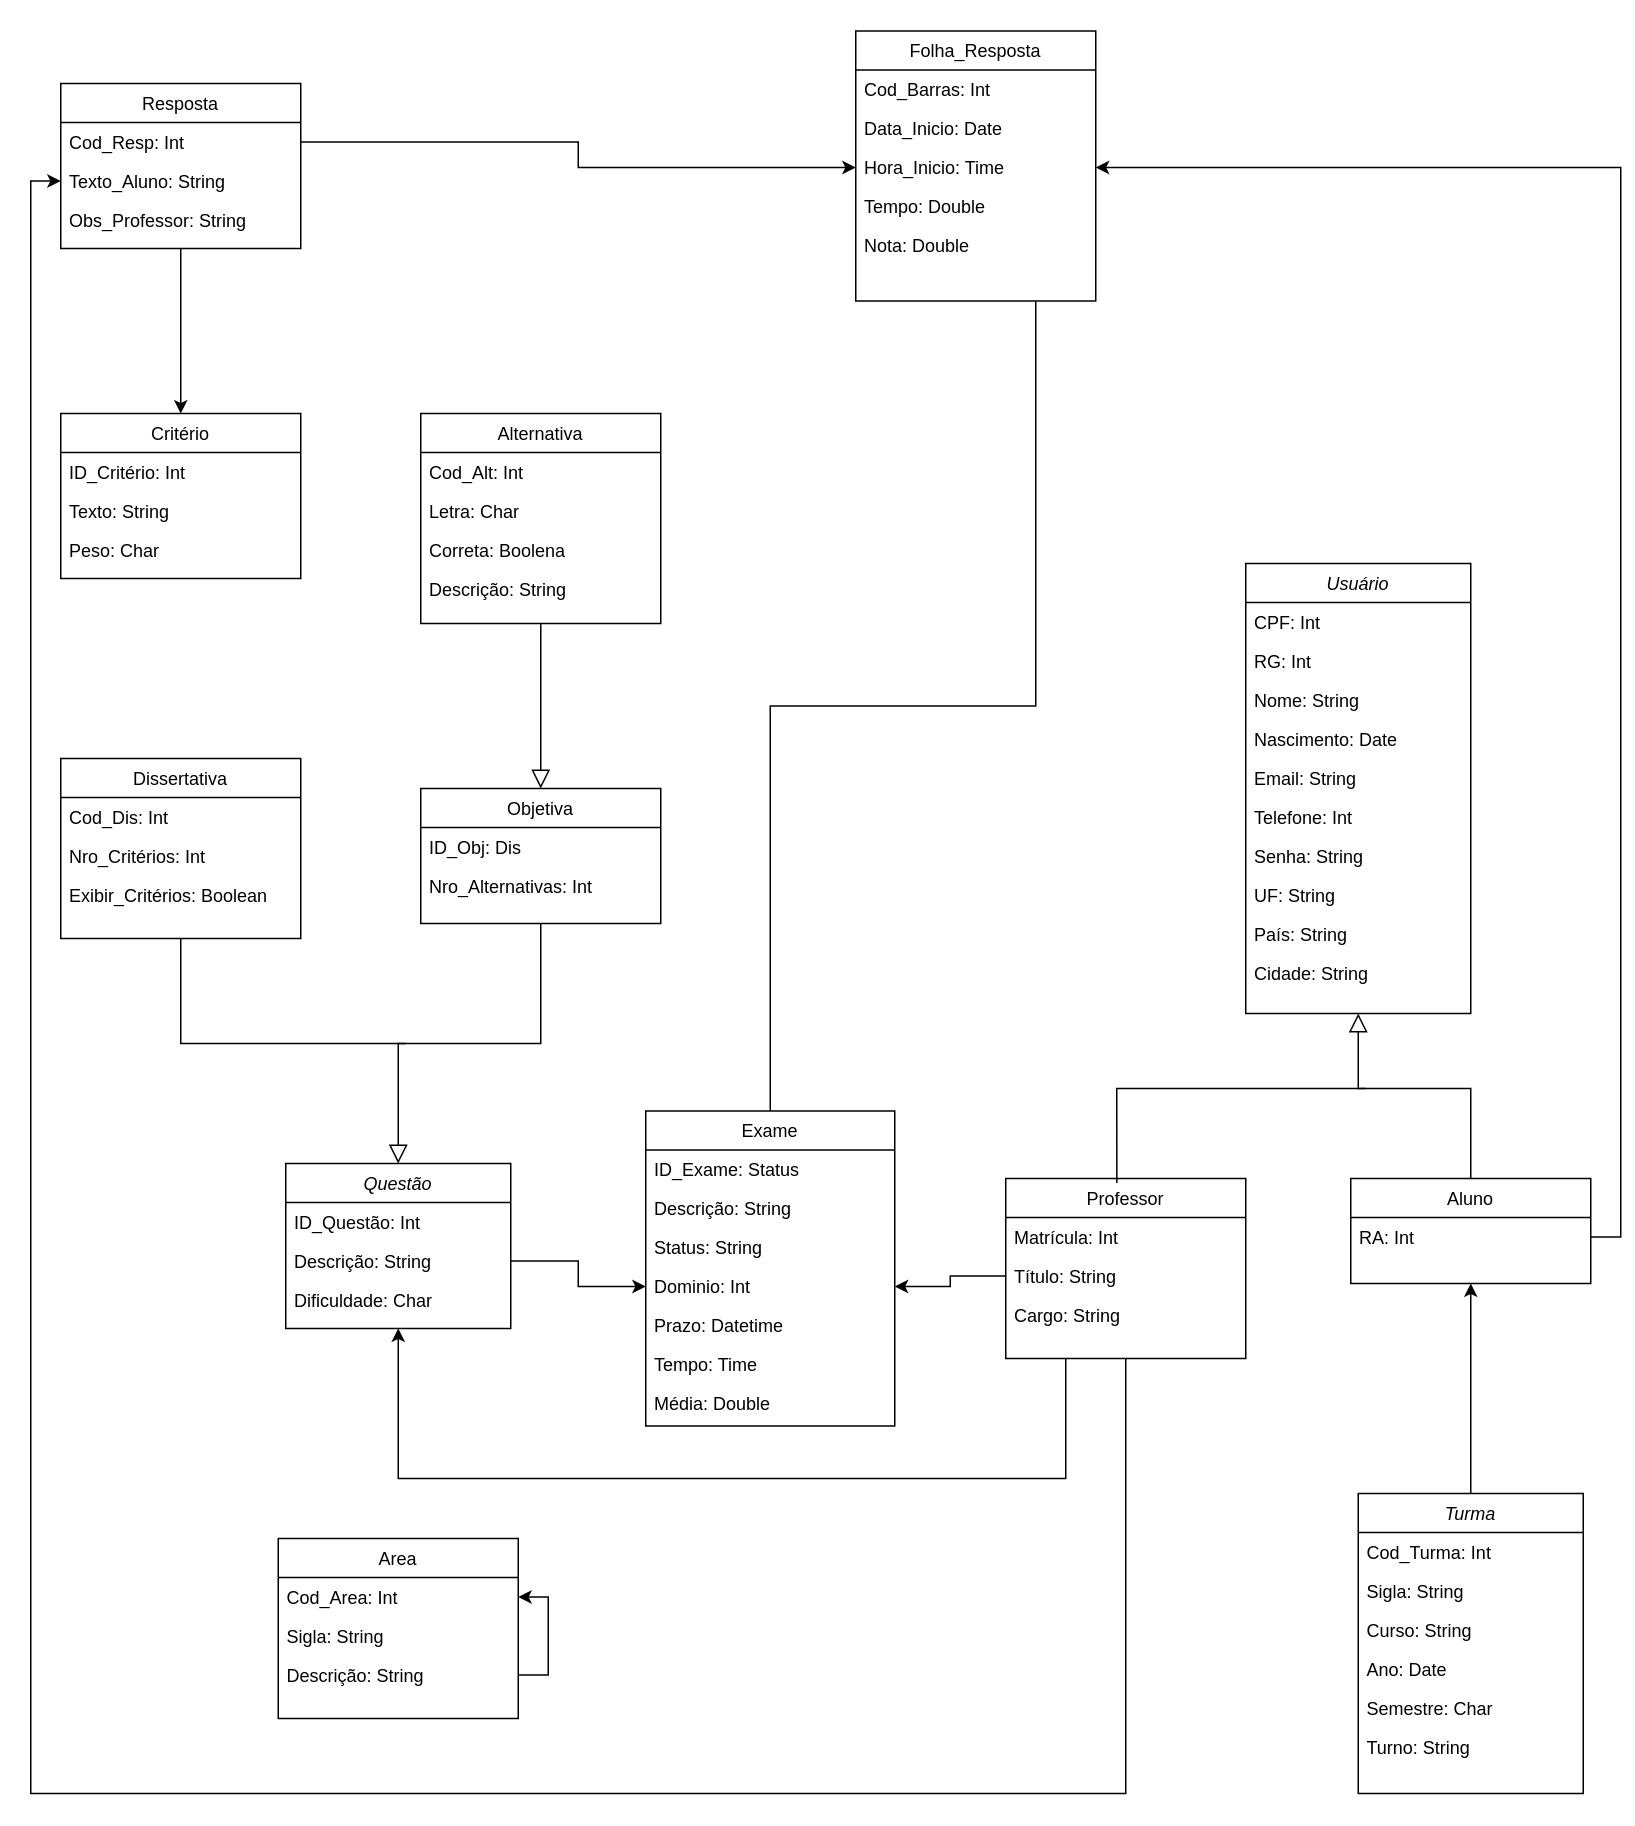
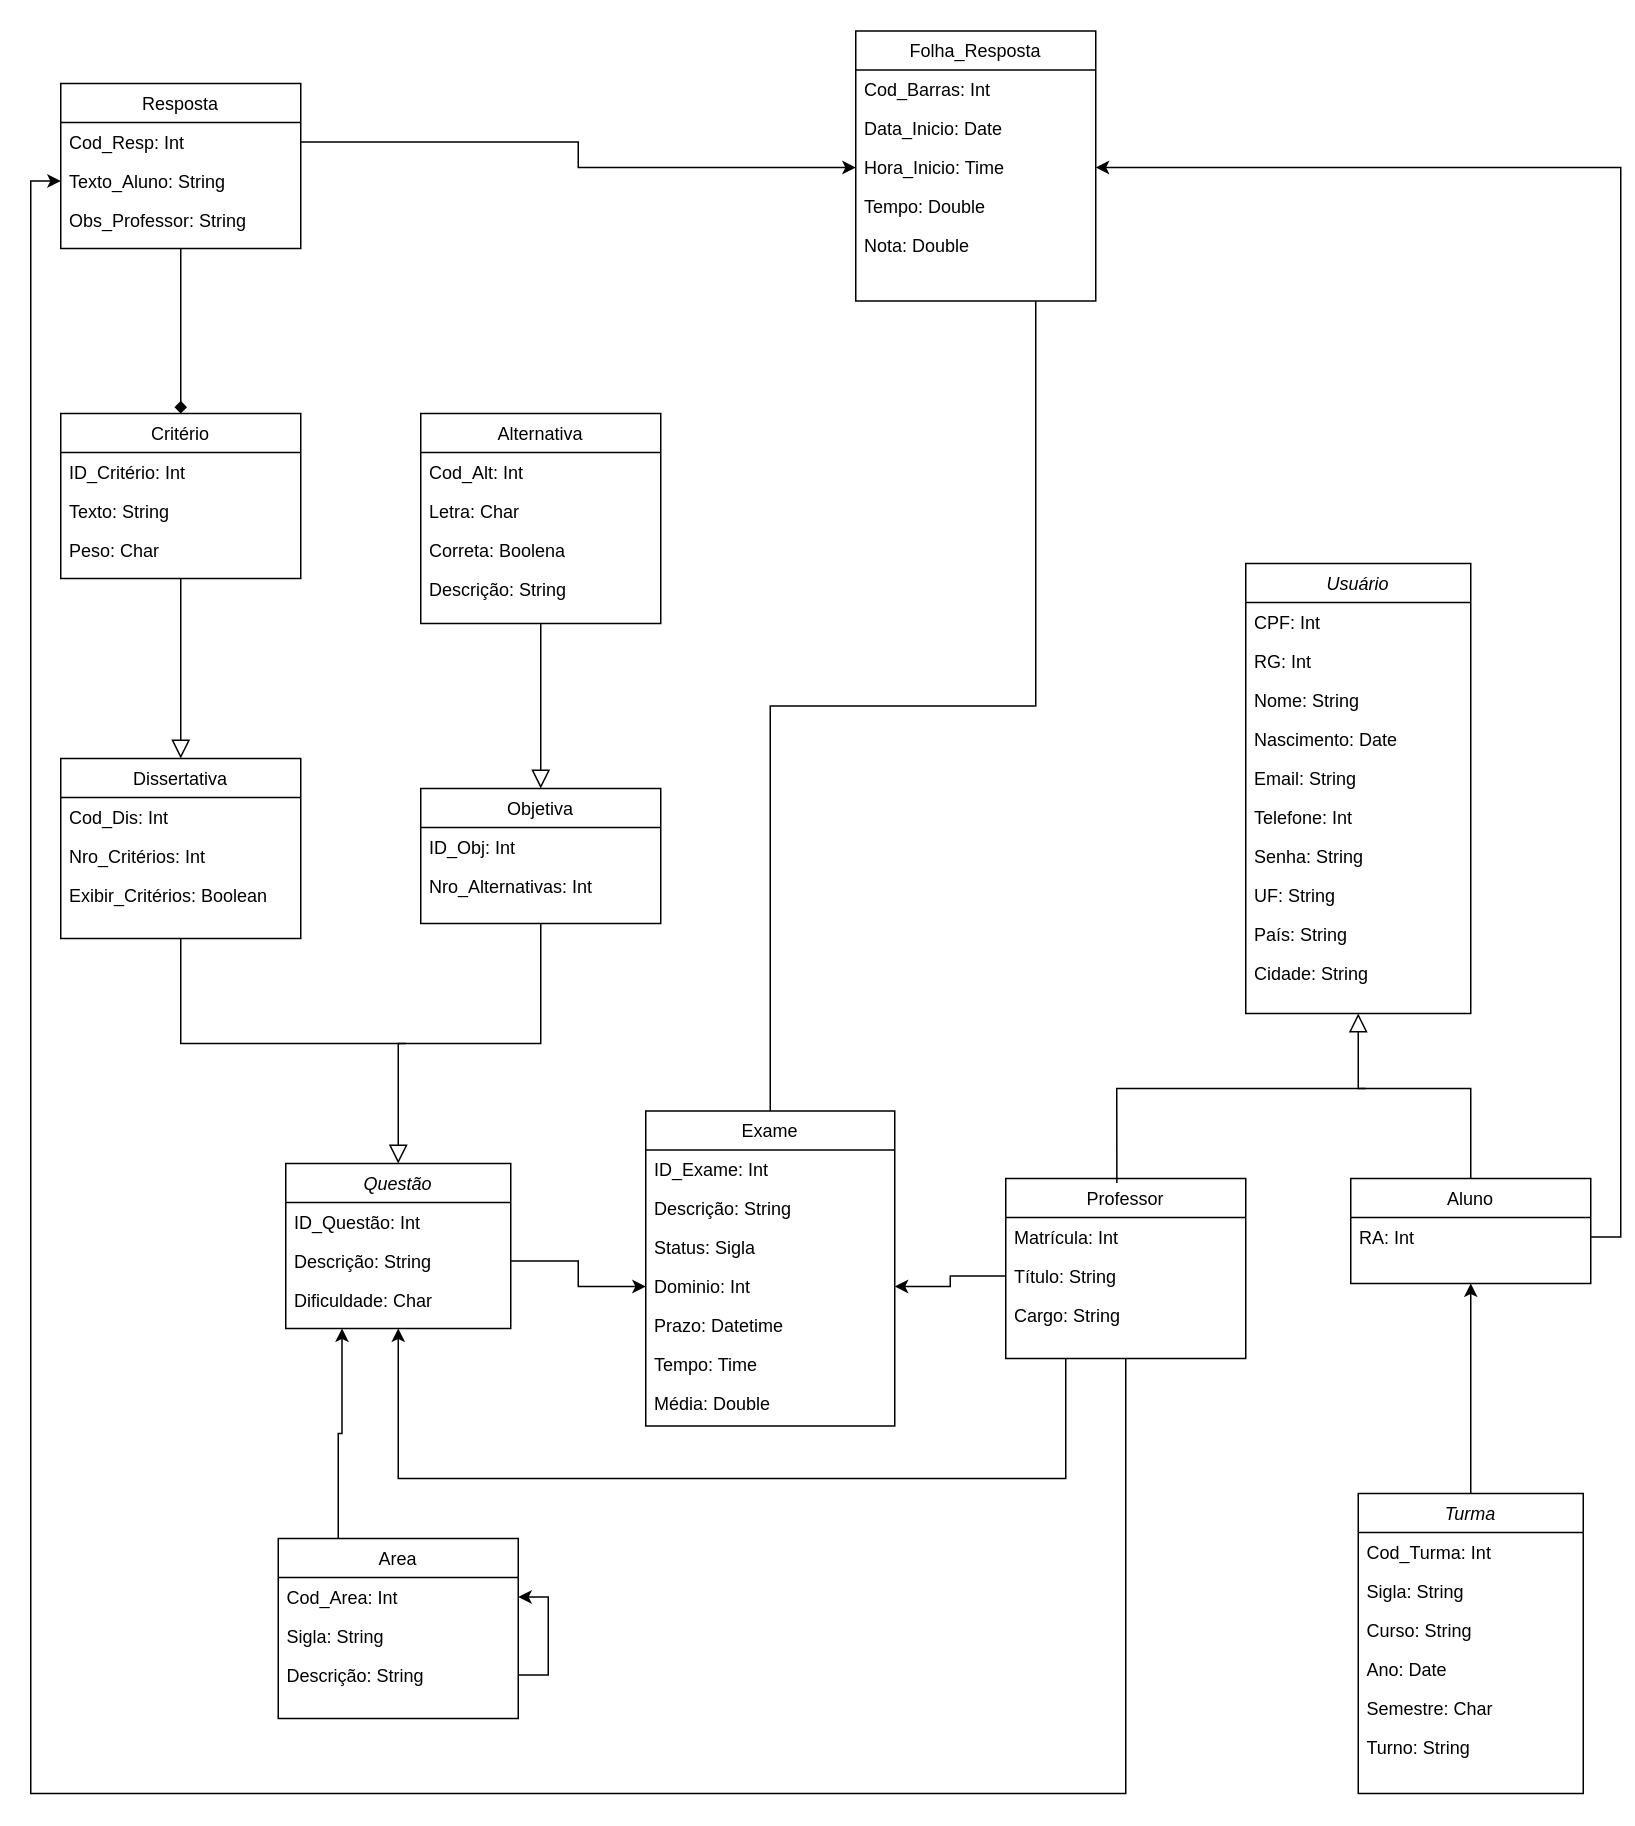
(181, 402) -> (181, 401)
none -> (181, 660)
(477, 848) -> (480, 848)
(730, 1170) -> (715, 1170)
(718, 1248) -> (710, 1248)
none -> (338, 1437)
